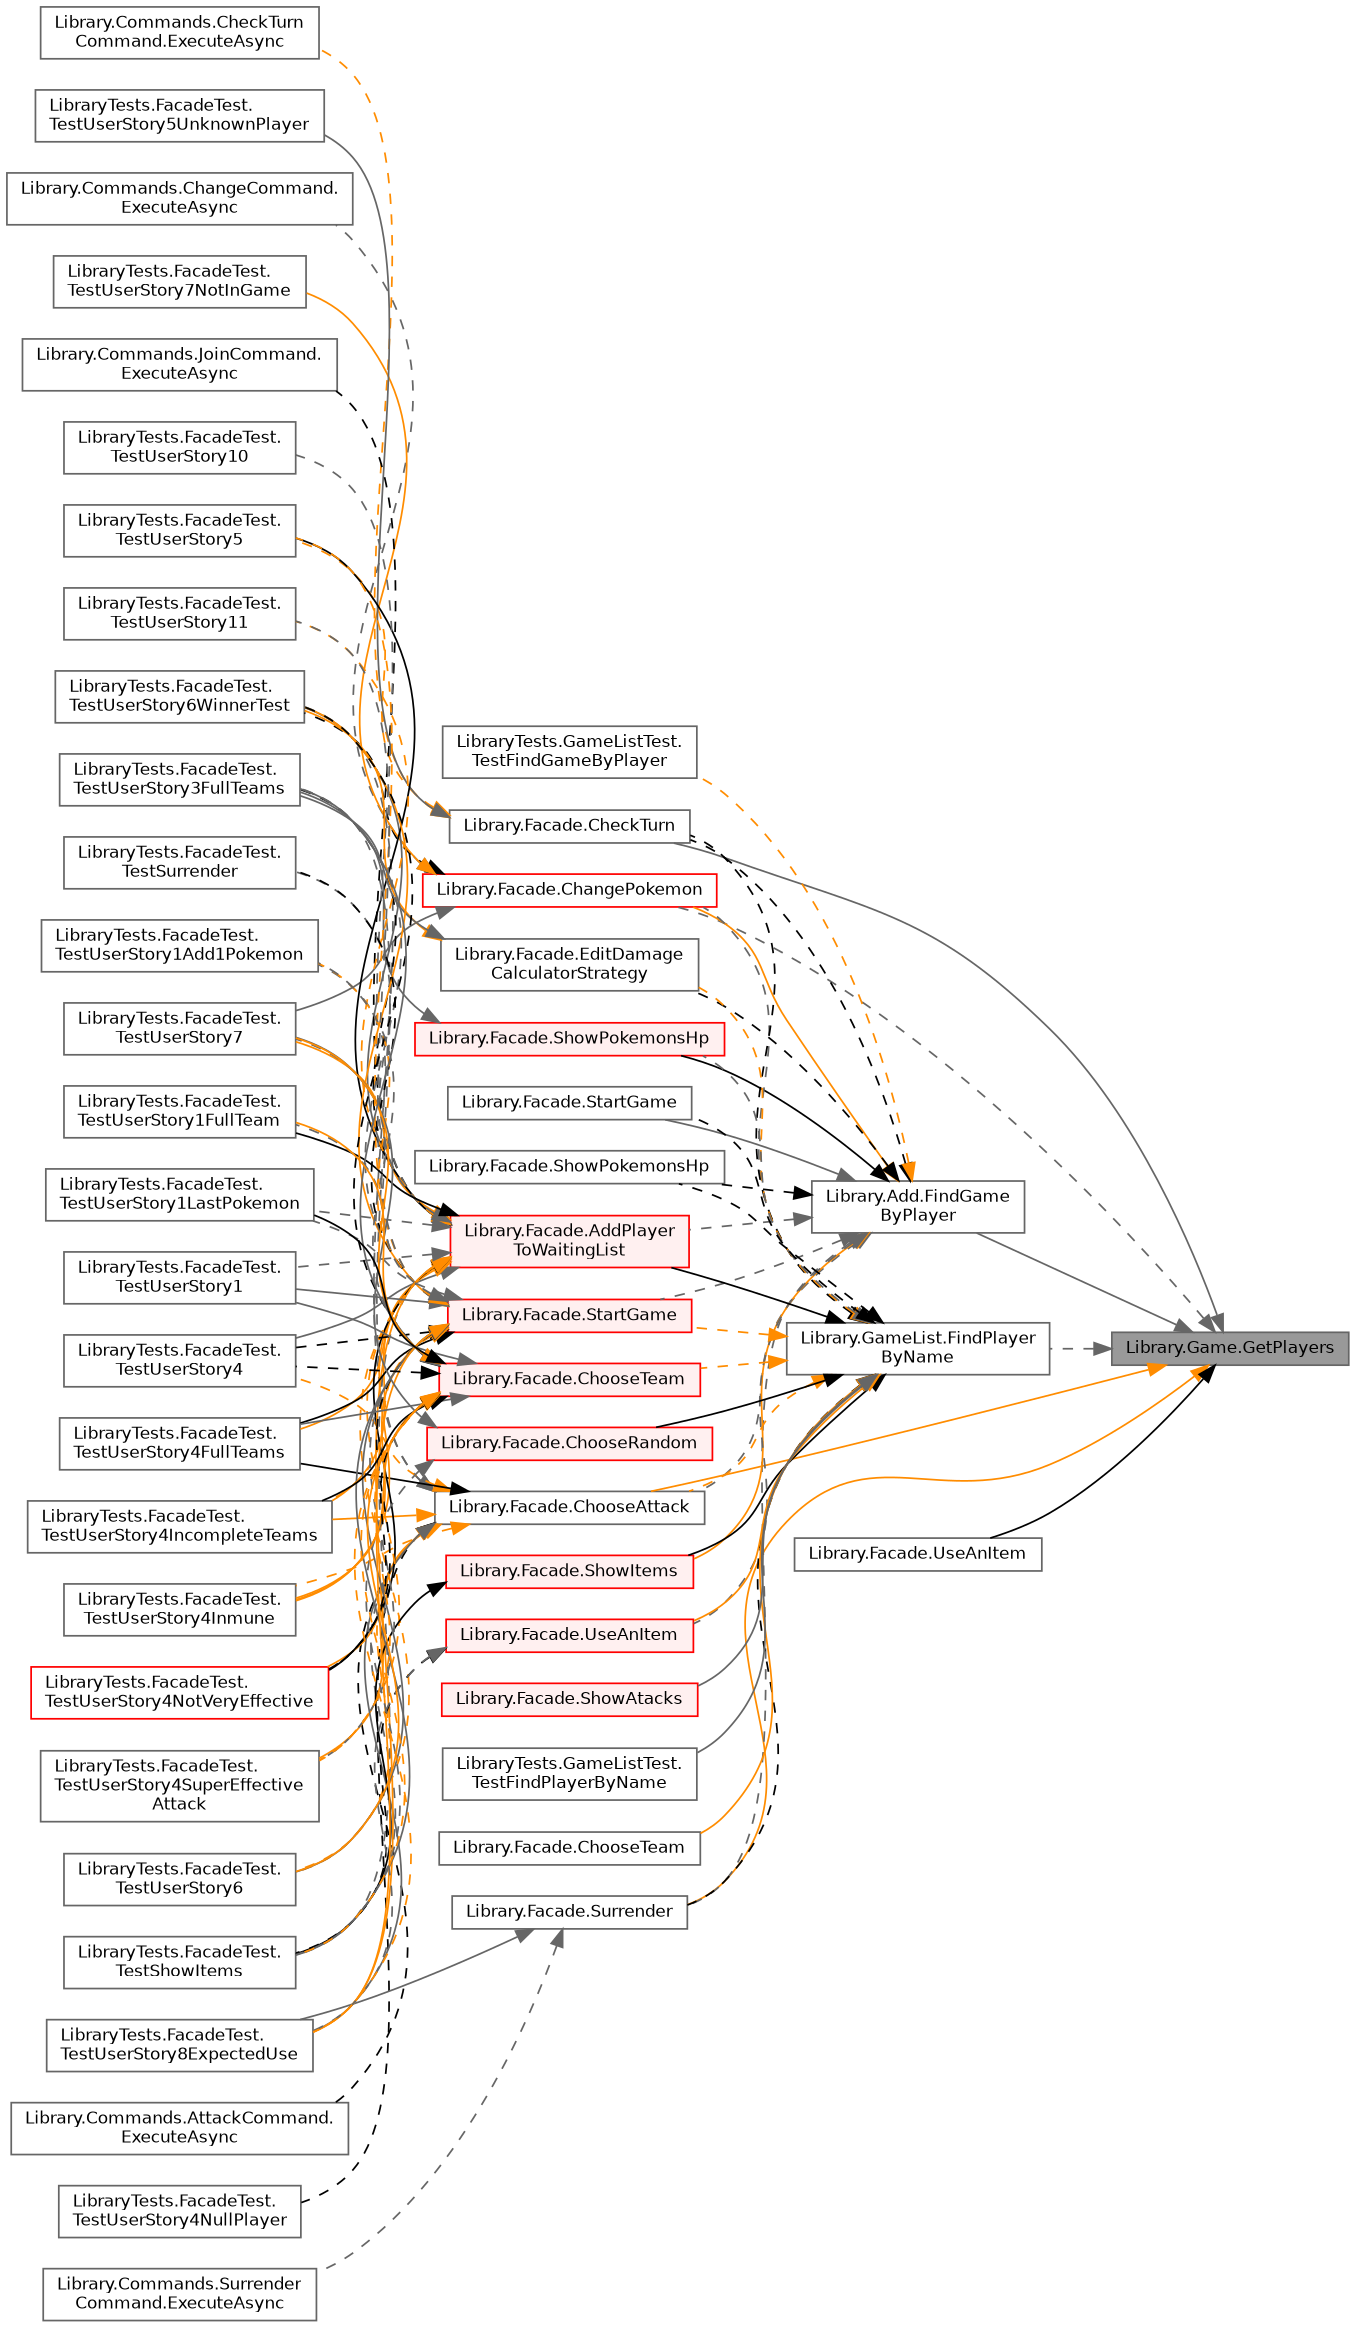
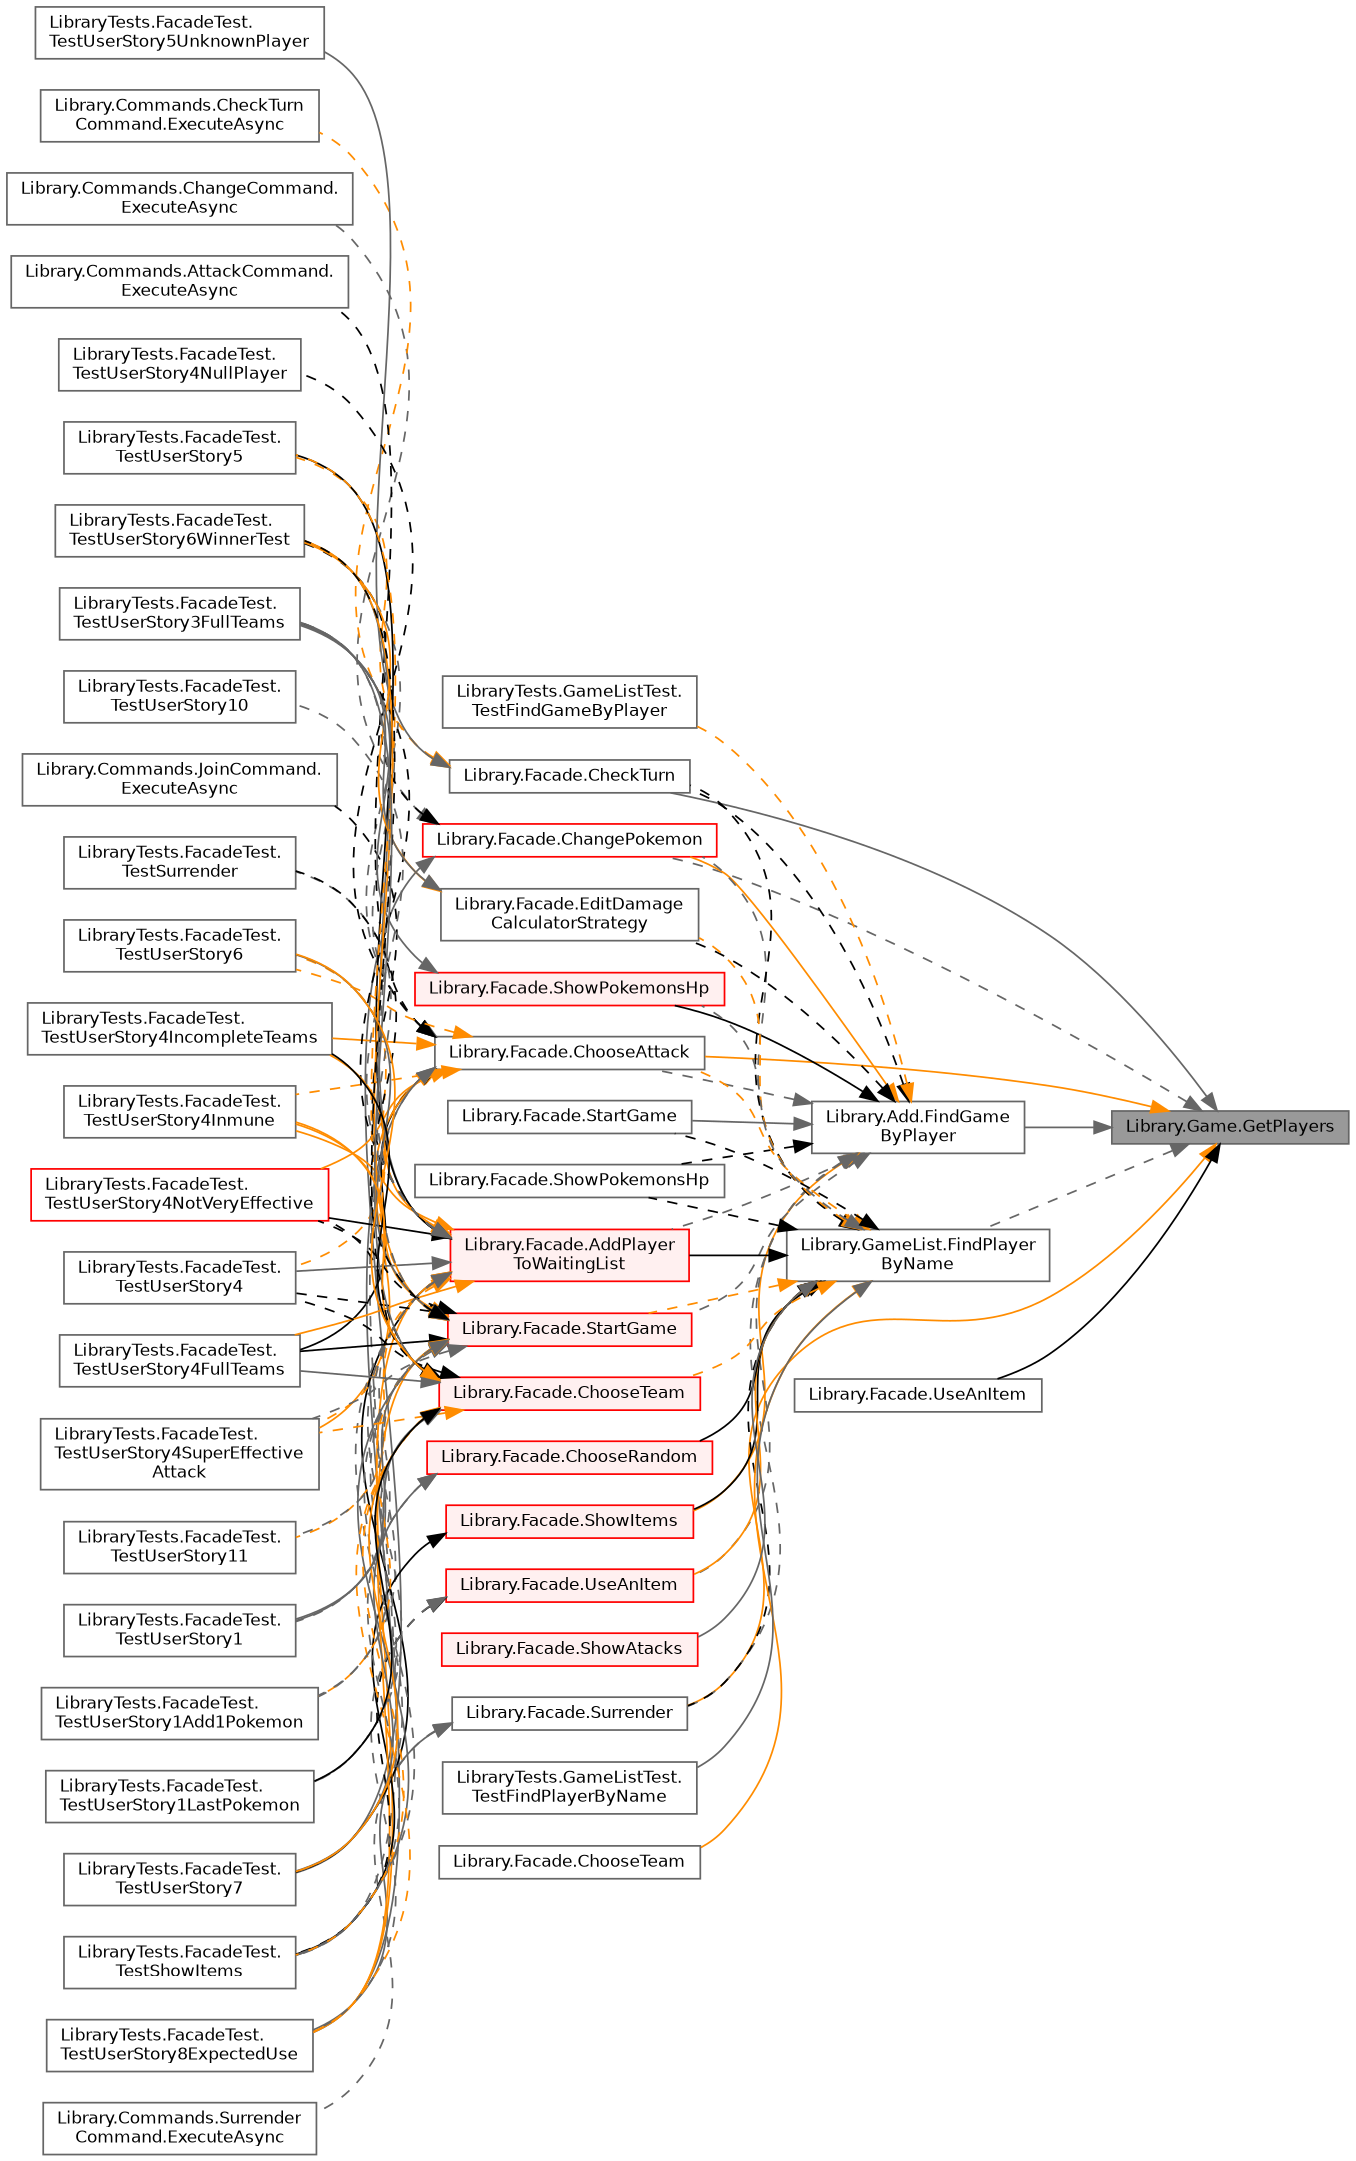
(180, 282) -> none
(180, 1112) -> none
(380, 1114) -> (390, 1589)
